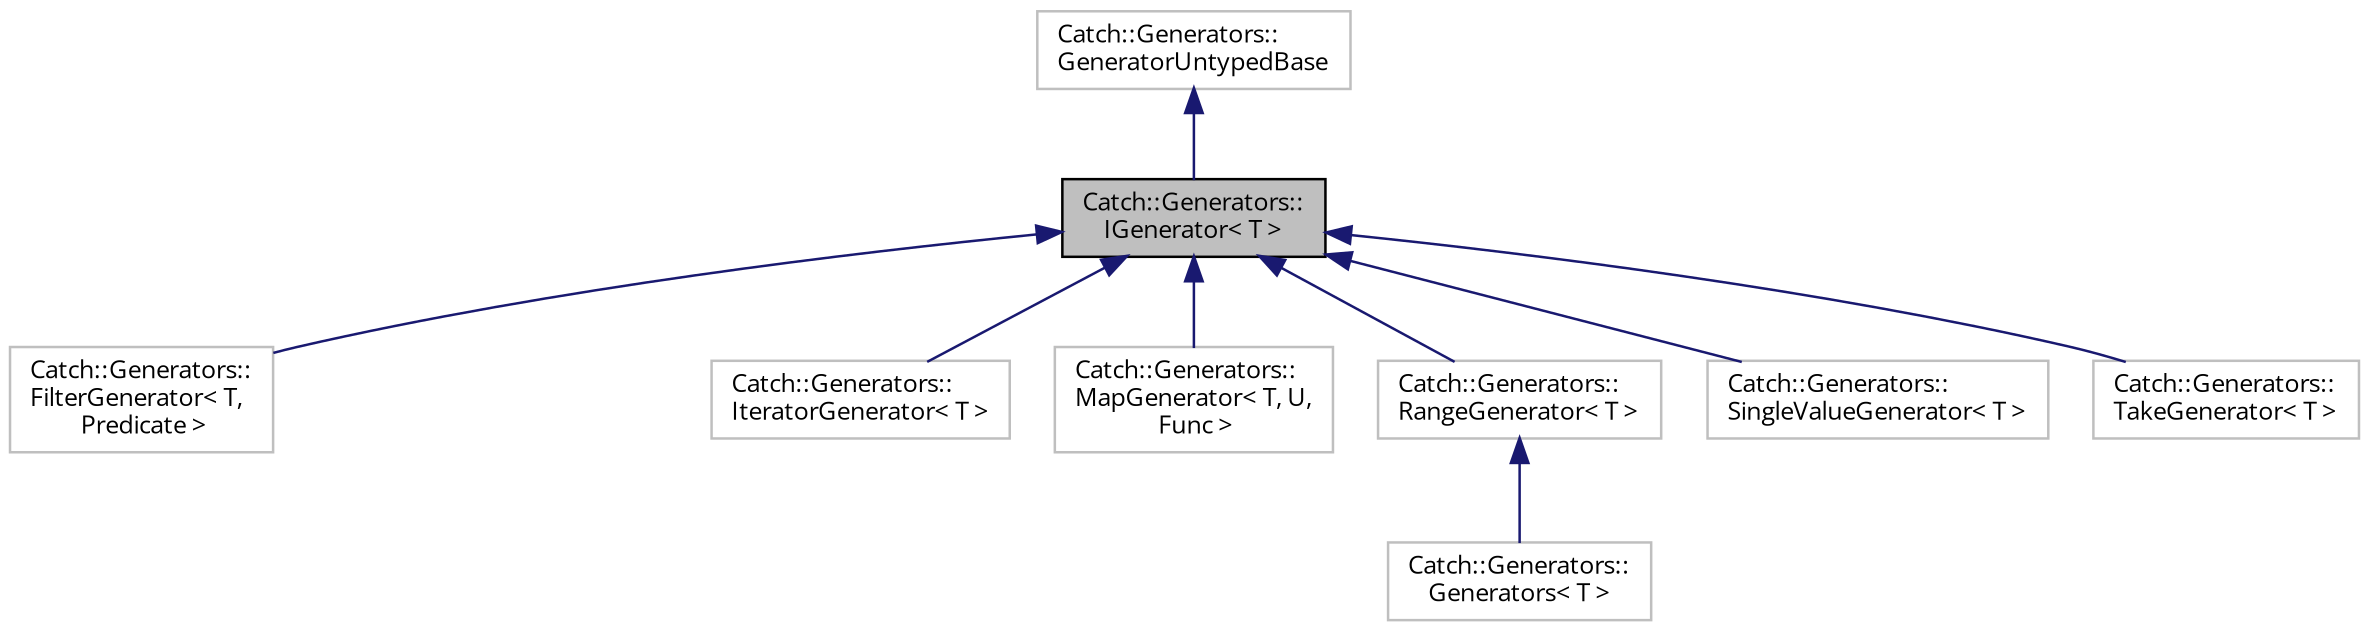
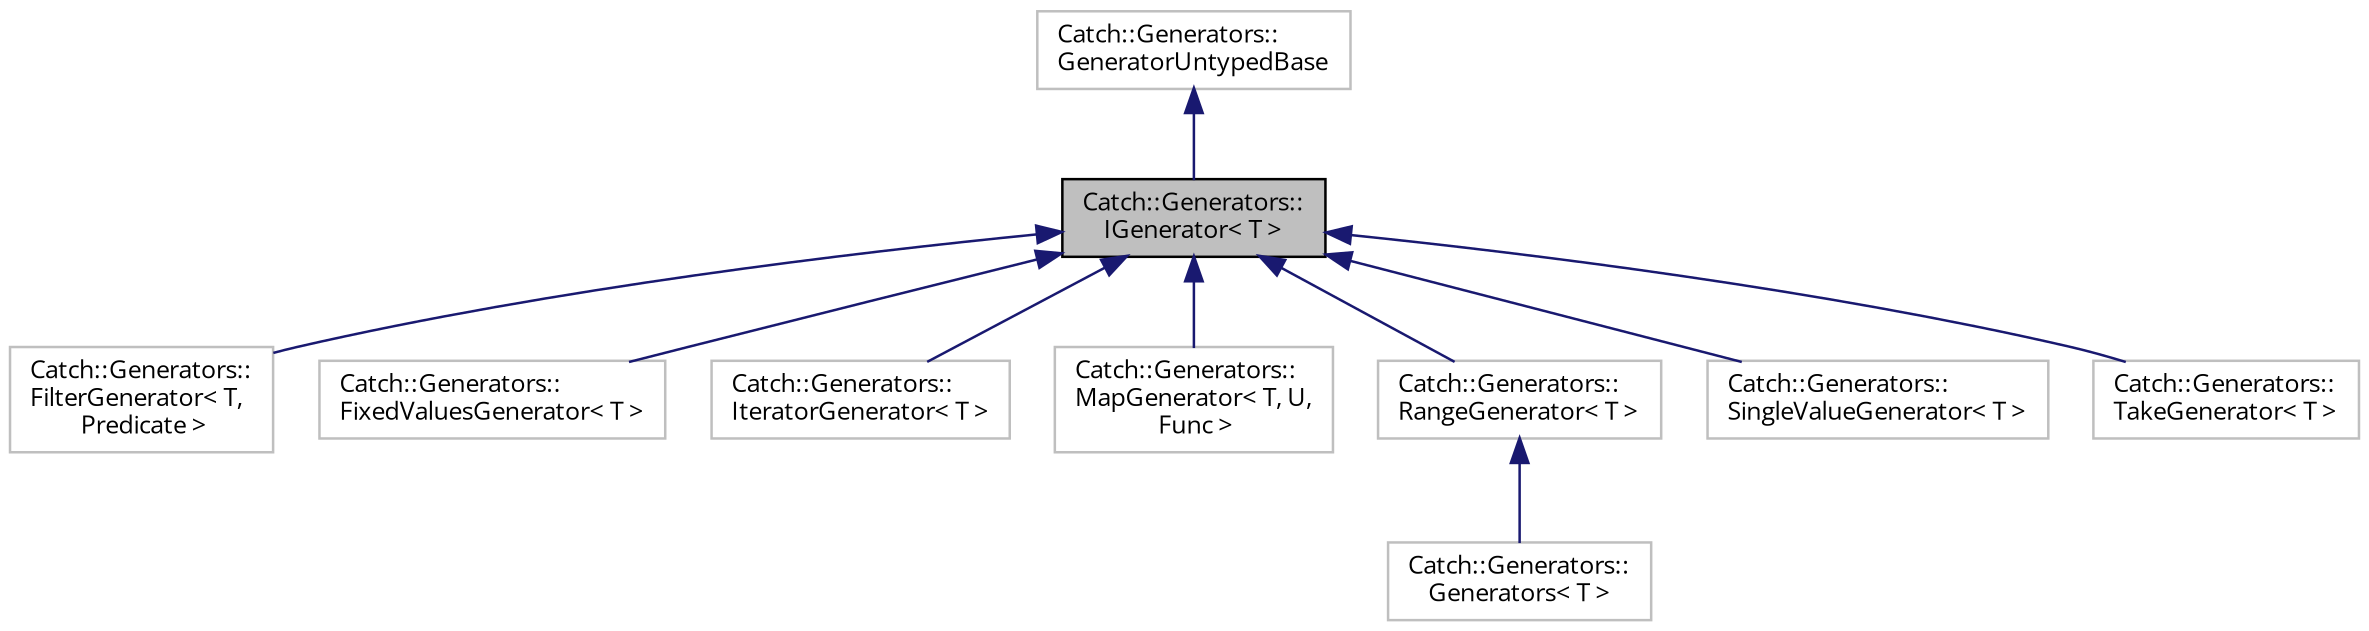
none -> (492, 400)
